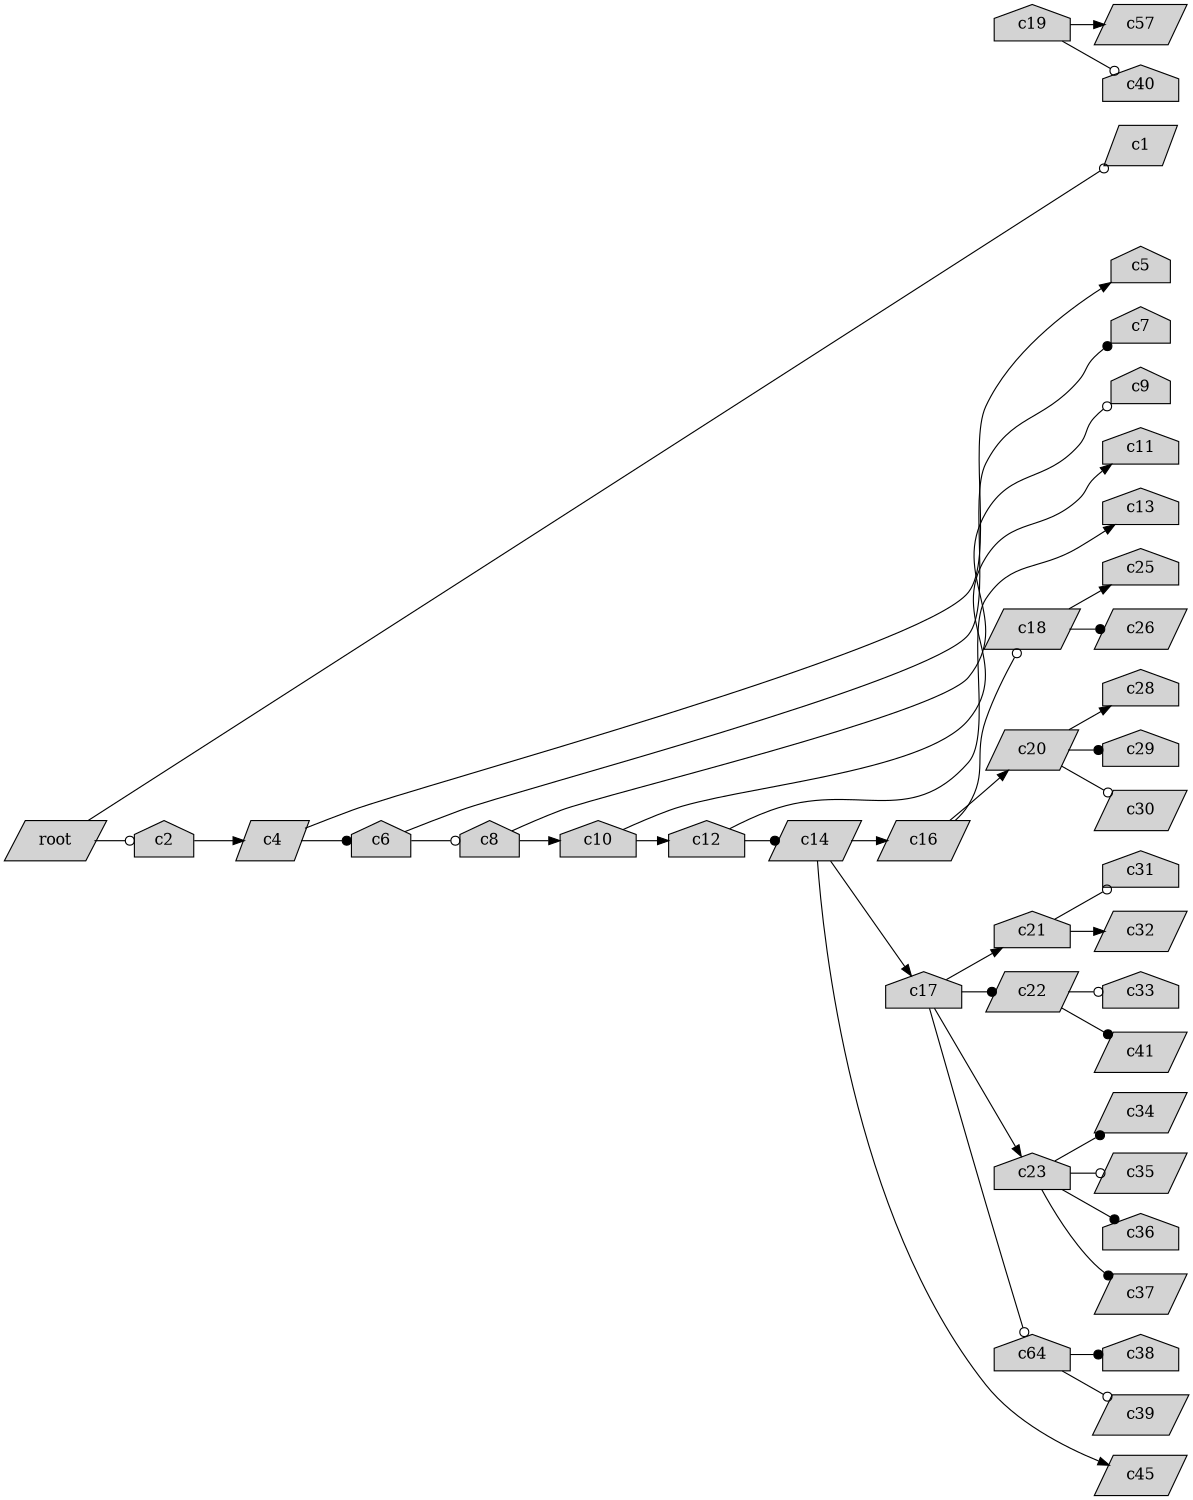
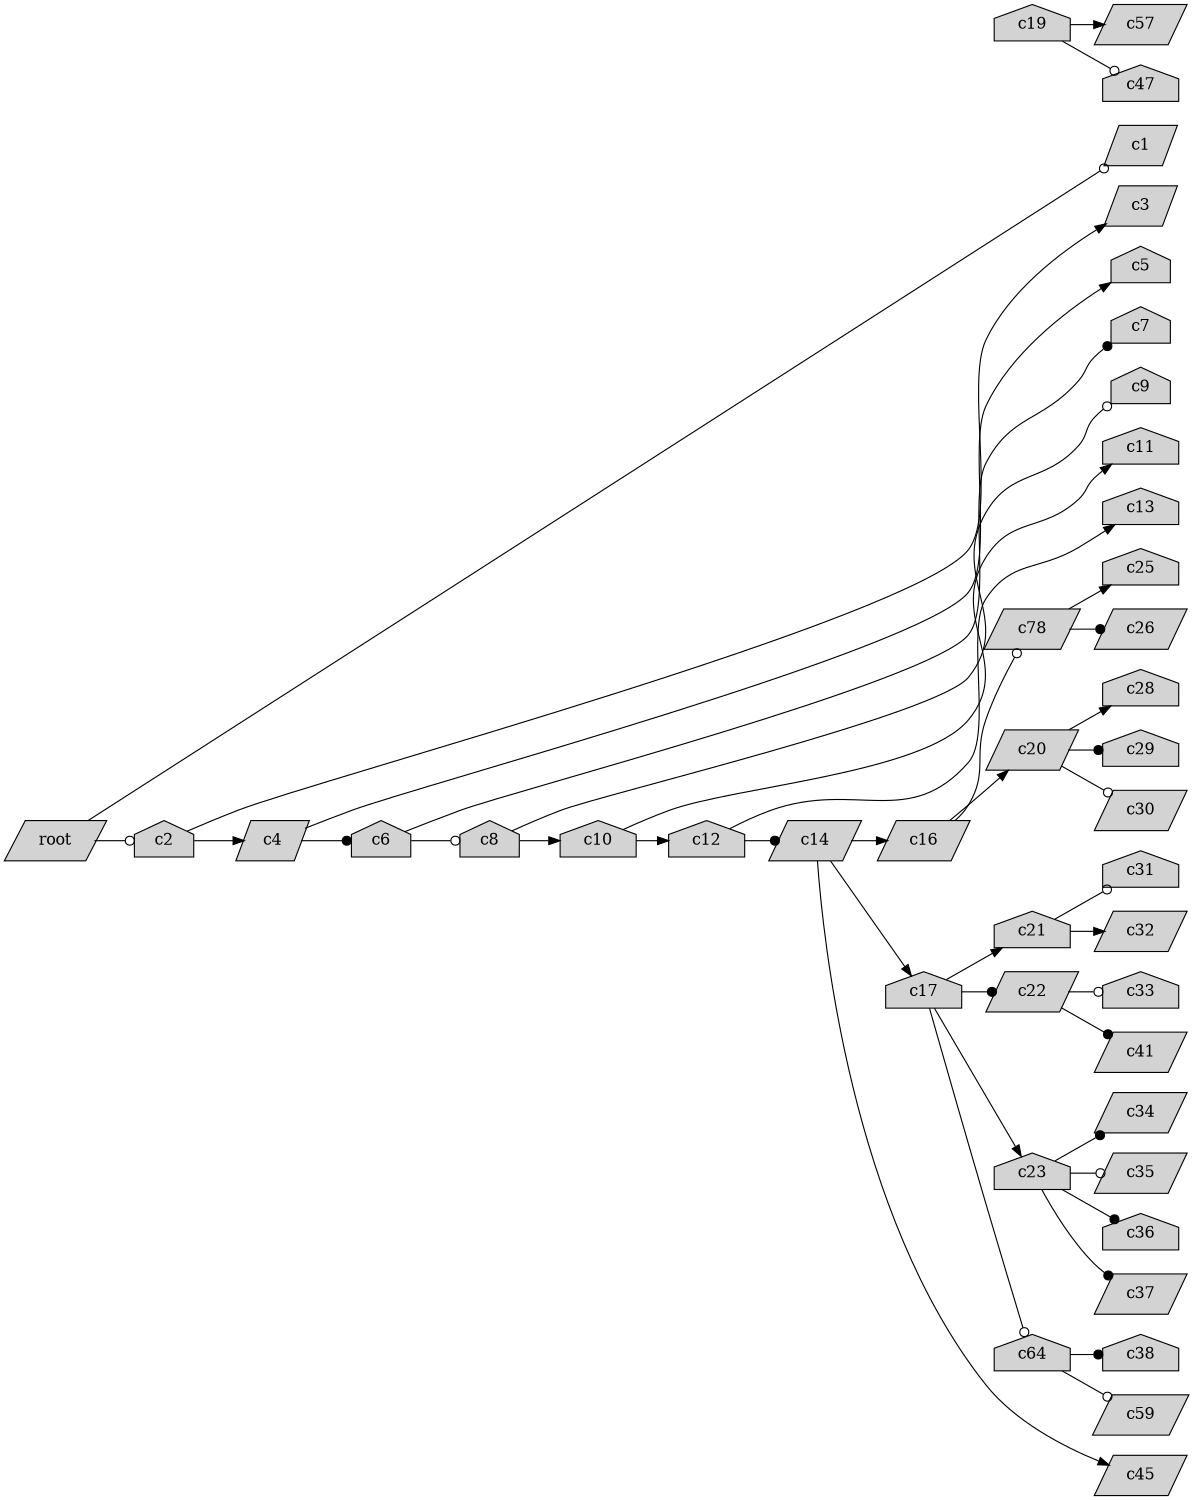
(1141, 85) -> (1141, 85)
none -> (1141, 206)
(1032, 629) -> (1032, 629)
(1141, 1415) -> (1141, 1415)
